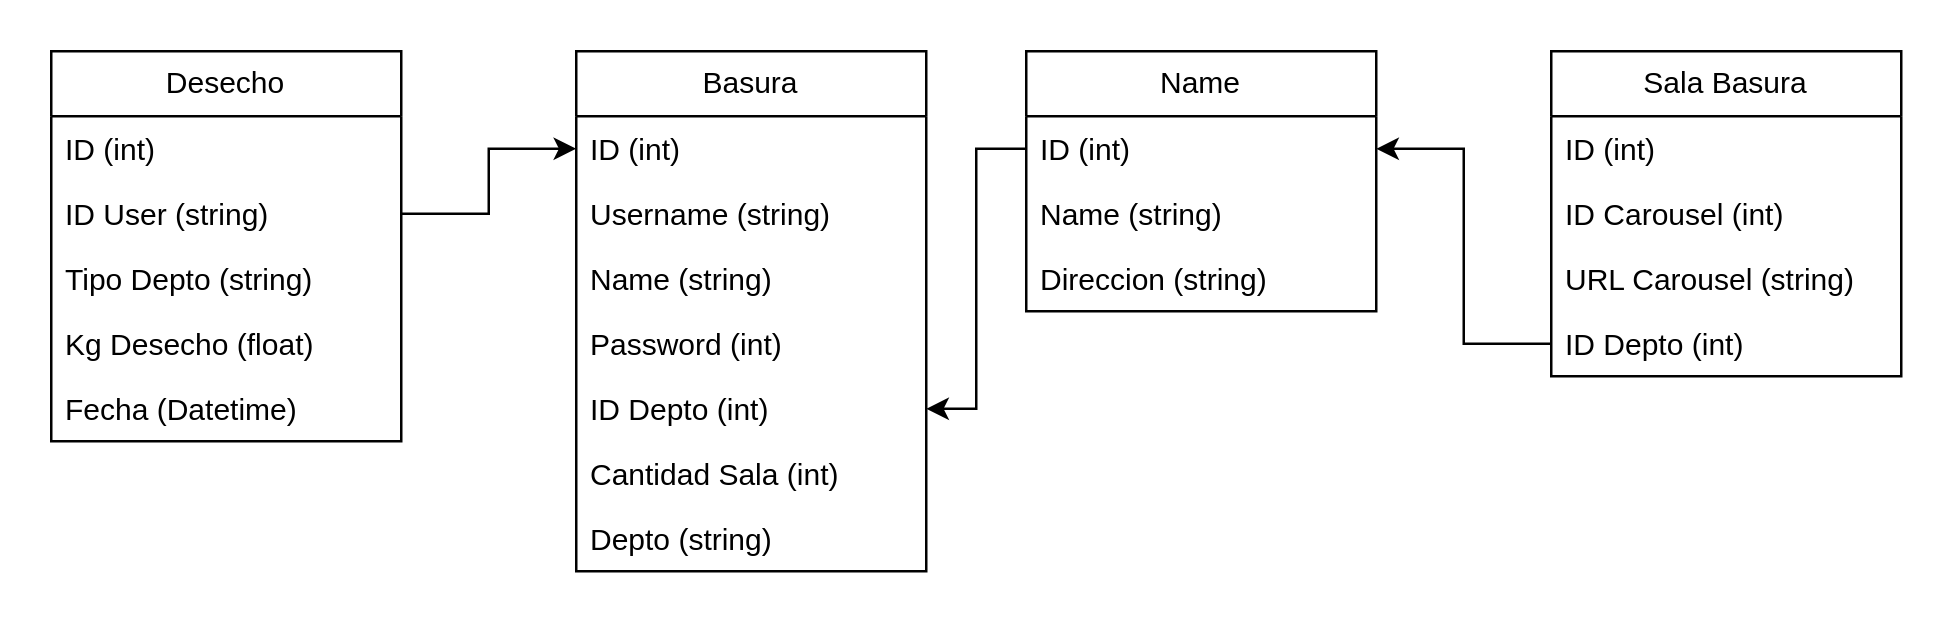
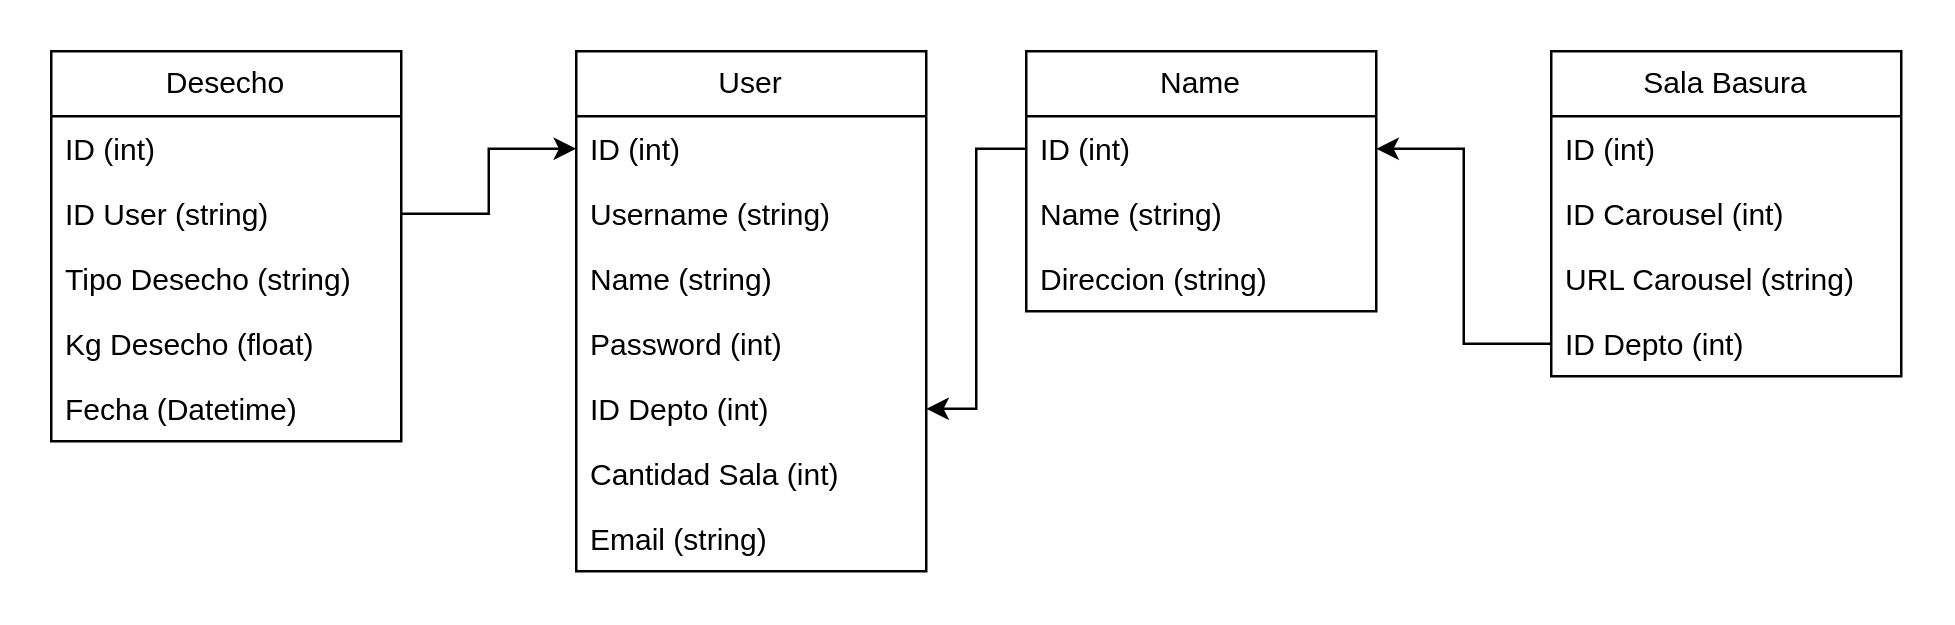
(751, 84) -> (751, 84)
(210, 282) -> (227, 282)
(701, 542) -> (693, 542)
